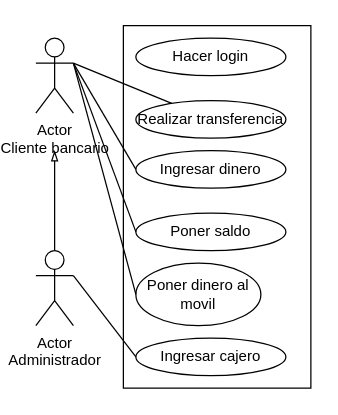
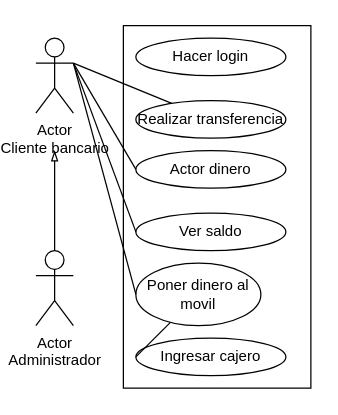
(211, 169) -> (211, 169)
(211, 232) -> (211, 232)
(106, 318) -> (153, 340)
